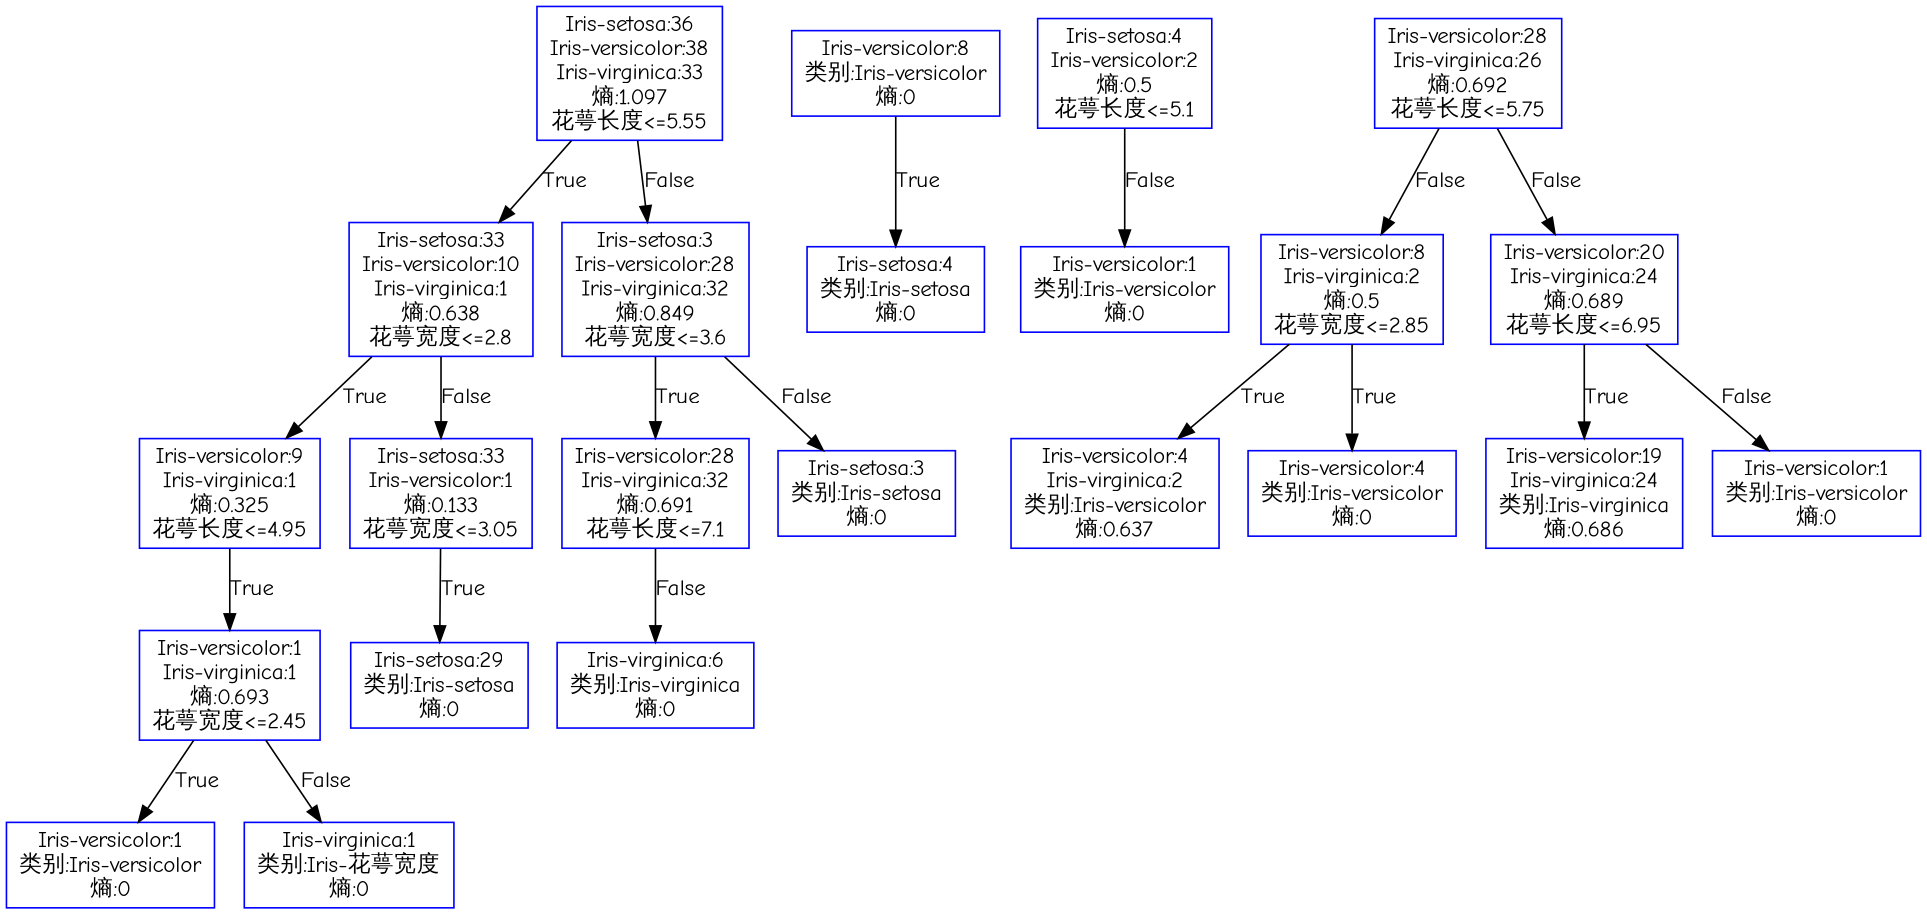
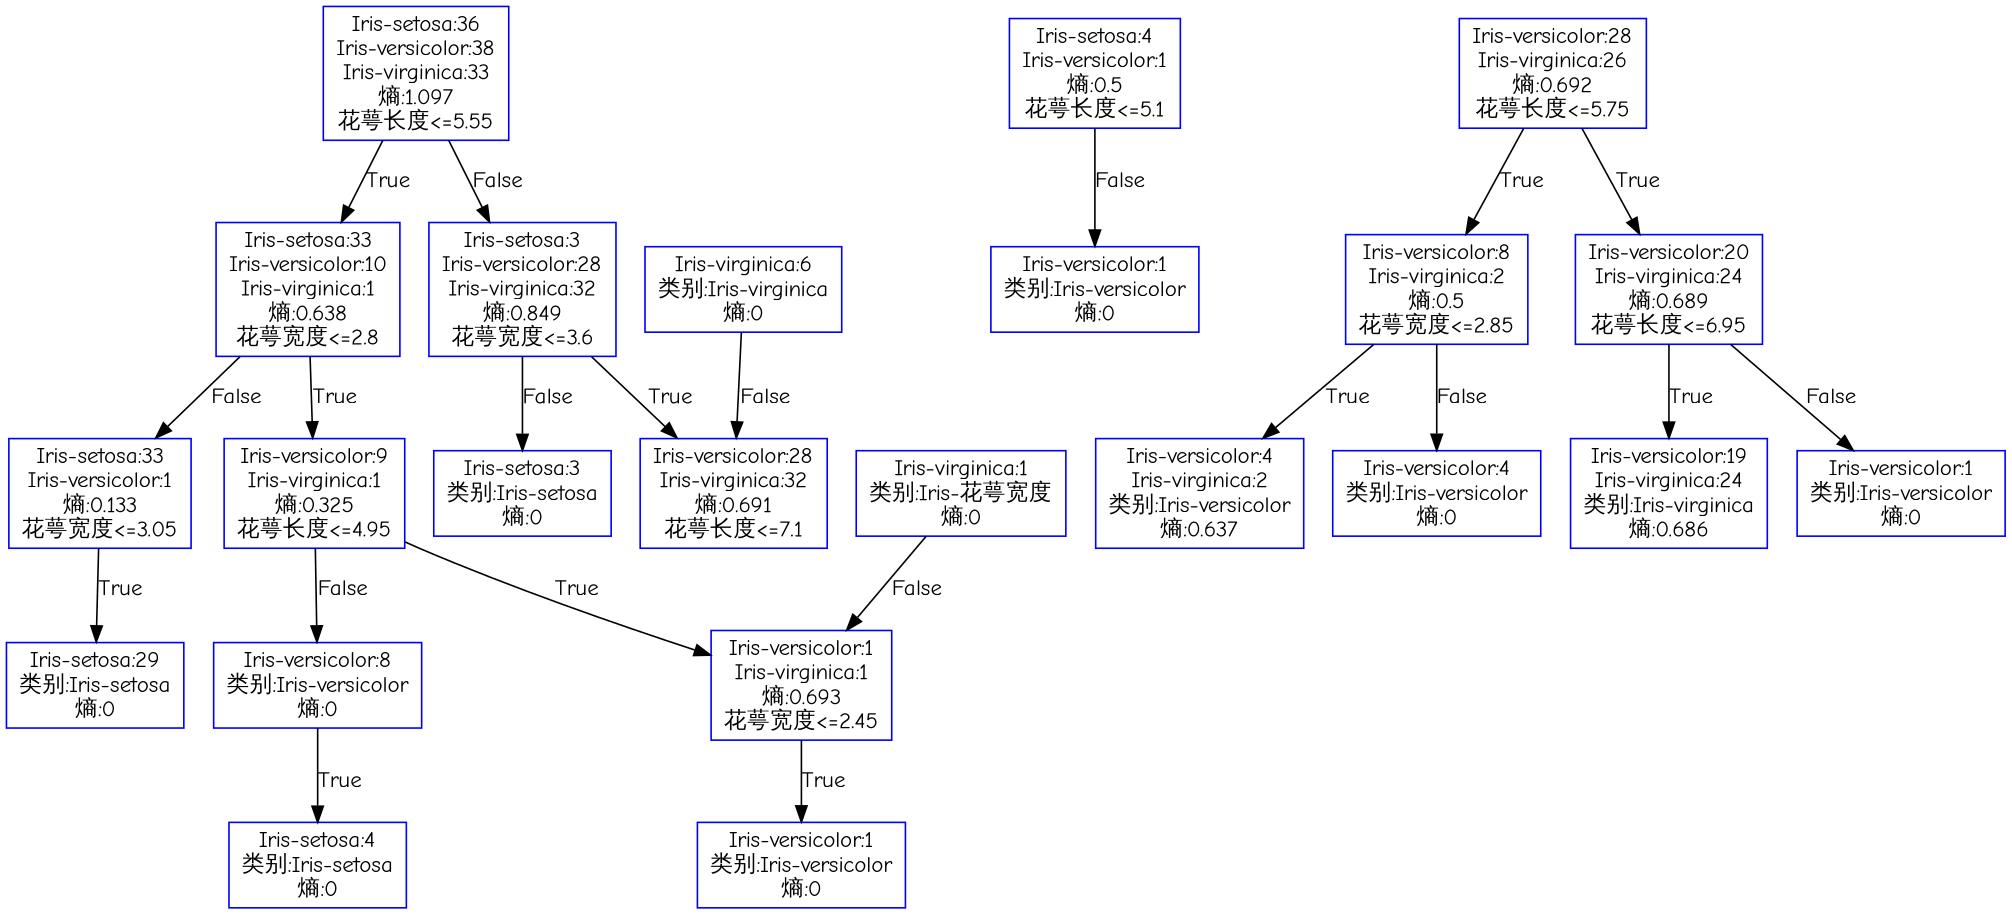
(1125, 73) -> (1095, 73)
(1440, 181) -> (1522, 181)
(1556, 181) -> (1638, 181)
(1375, 397) -> (1462, 397)
none -> (316, 587)
(655, 587) -> (739, 377)
(289, 774) -> (892, 577)
